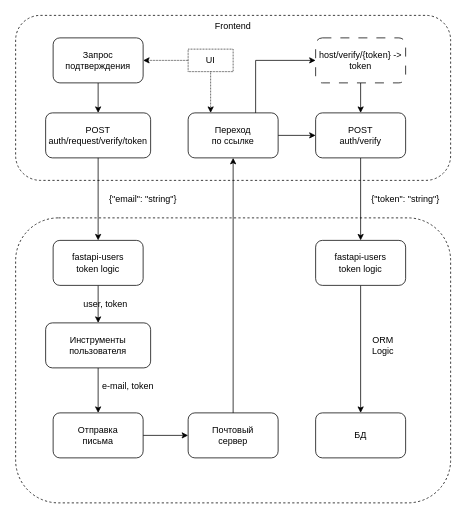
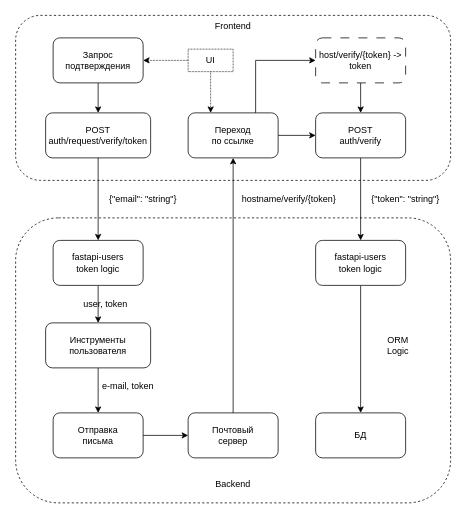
none -> (293, 199)
(383, 345) -> (398, 345)
none -> (233, 484)
